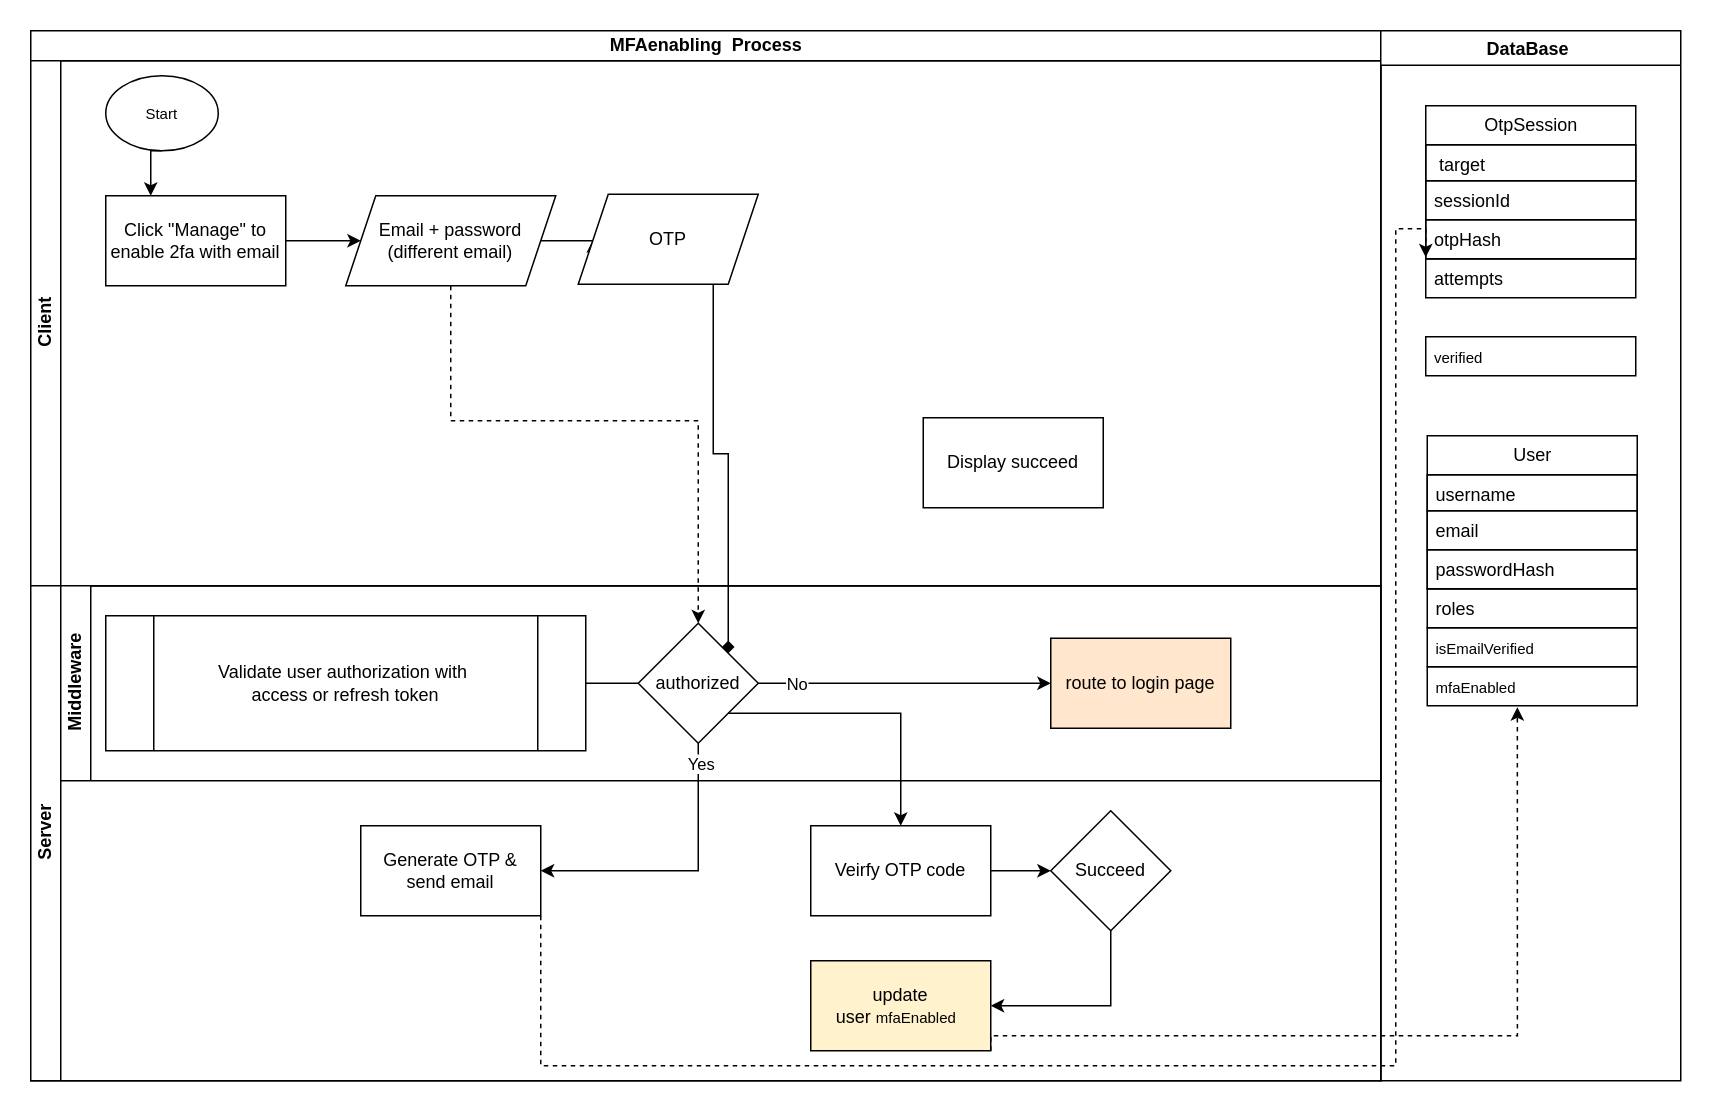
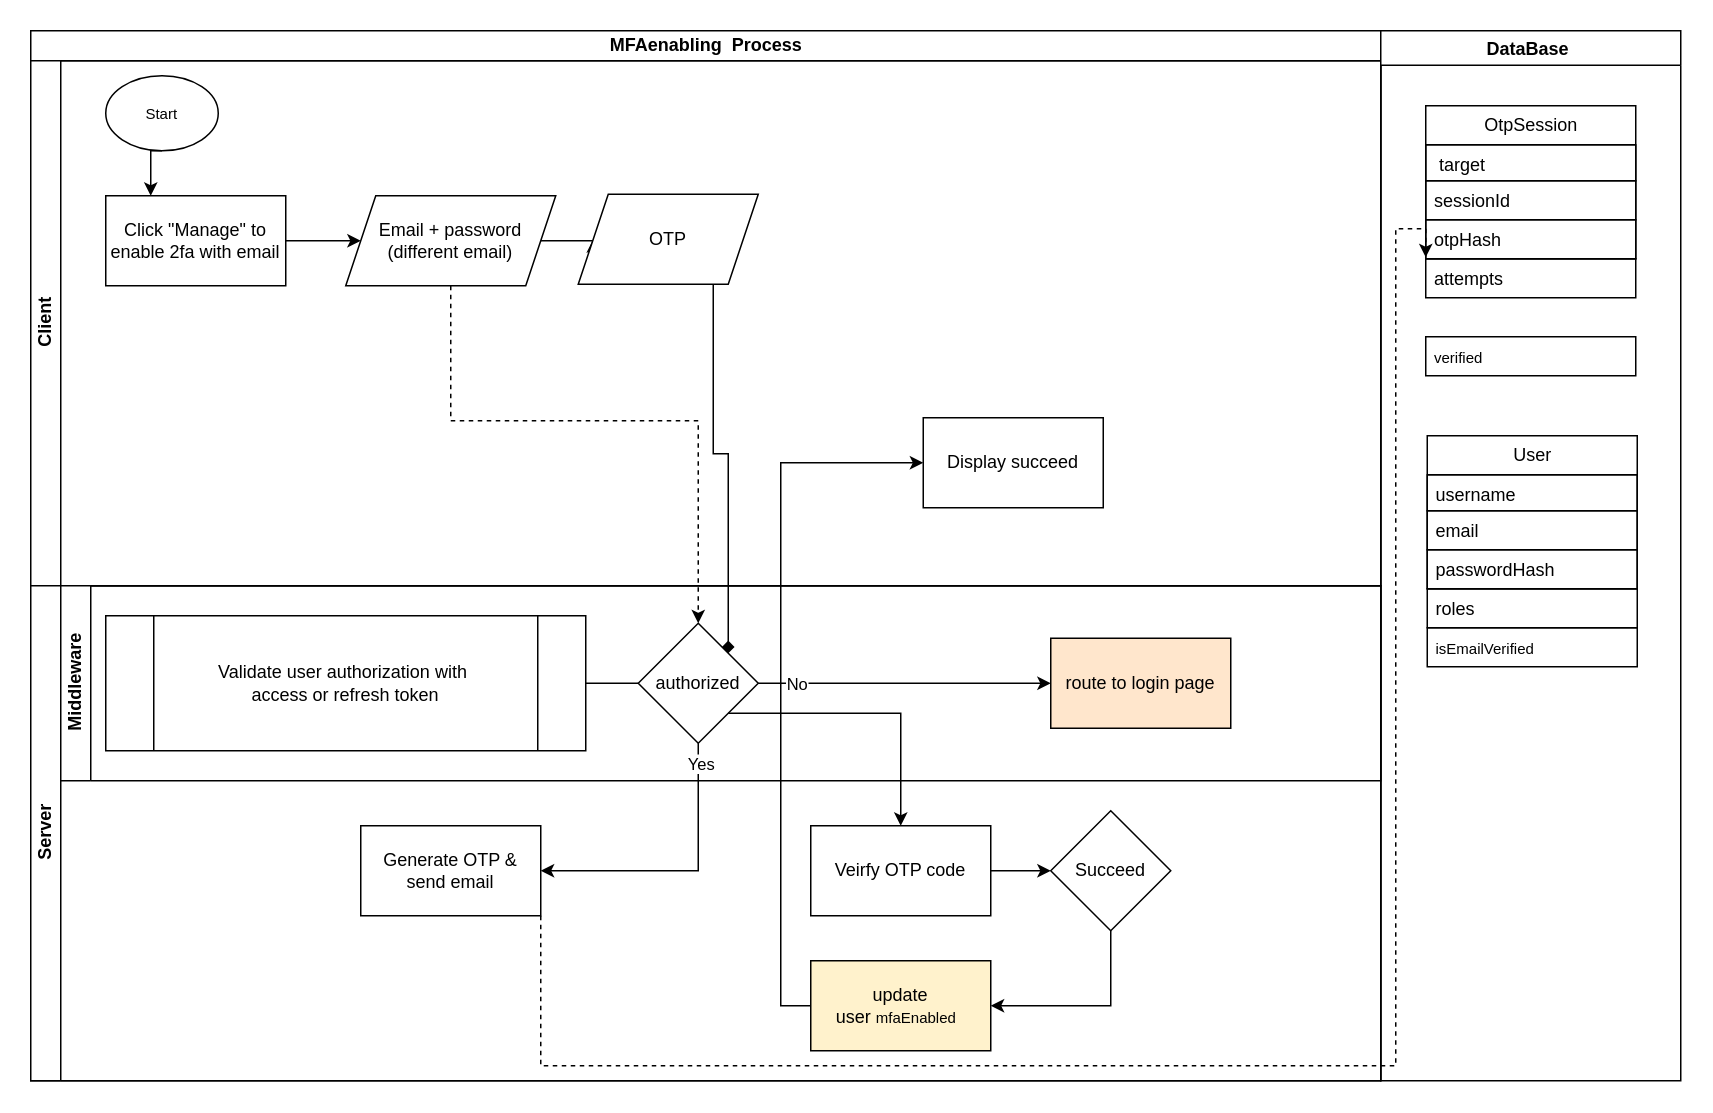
none -> (781, 686)
(1532, 686) -> none
(1413, 1036) -> none
